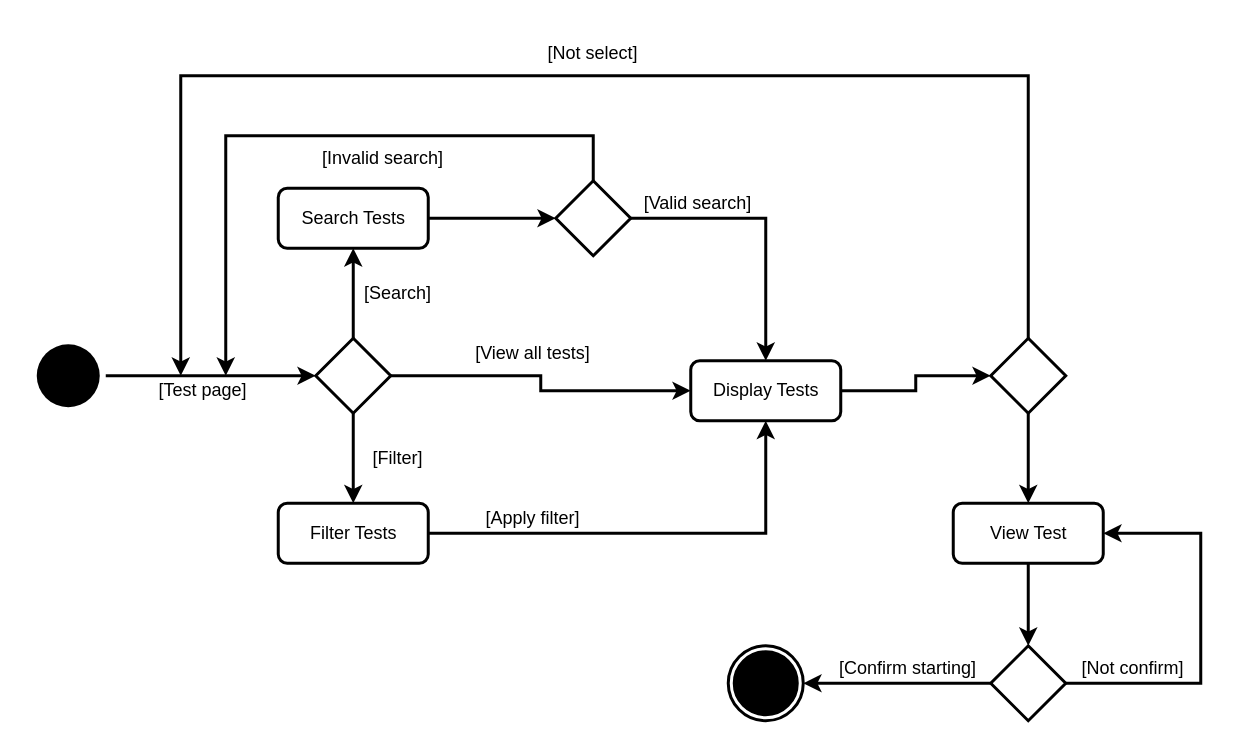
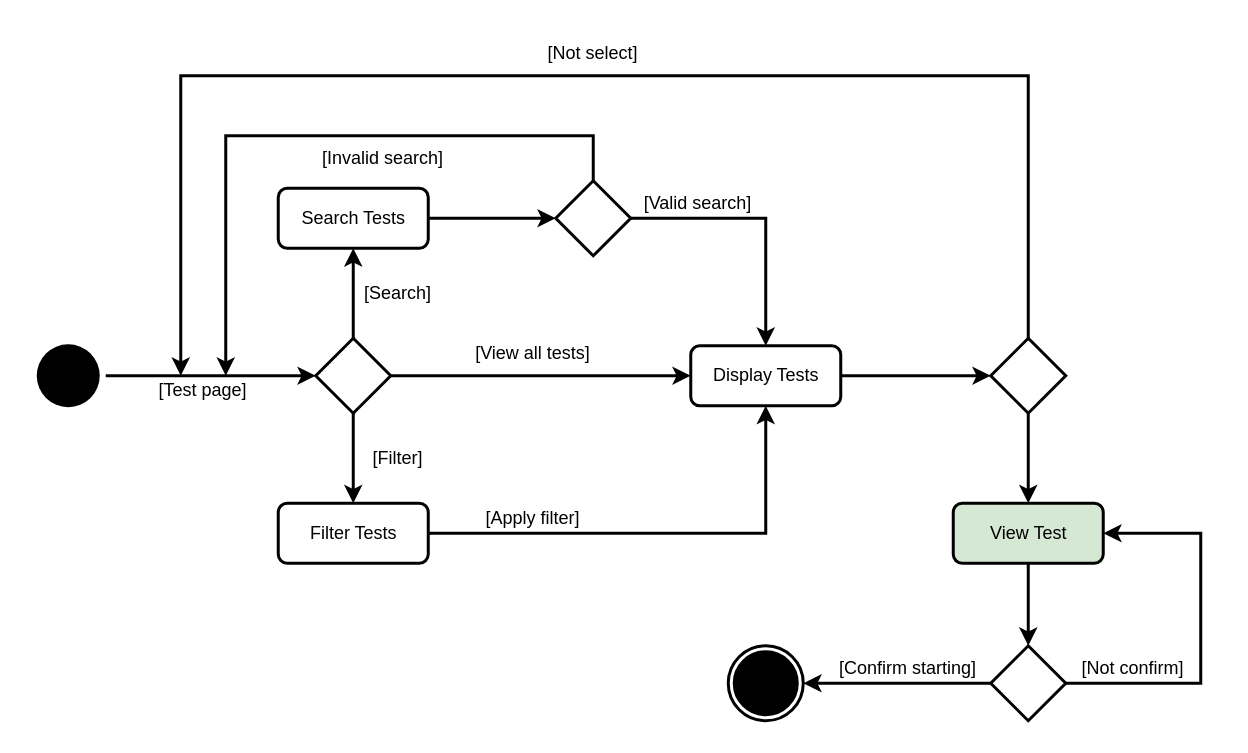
(766, 391) -> (766, 376)
(1028, 533) -> (1028, 533)
